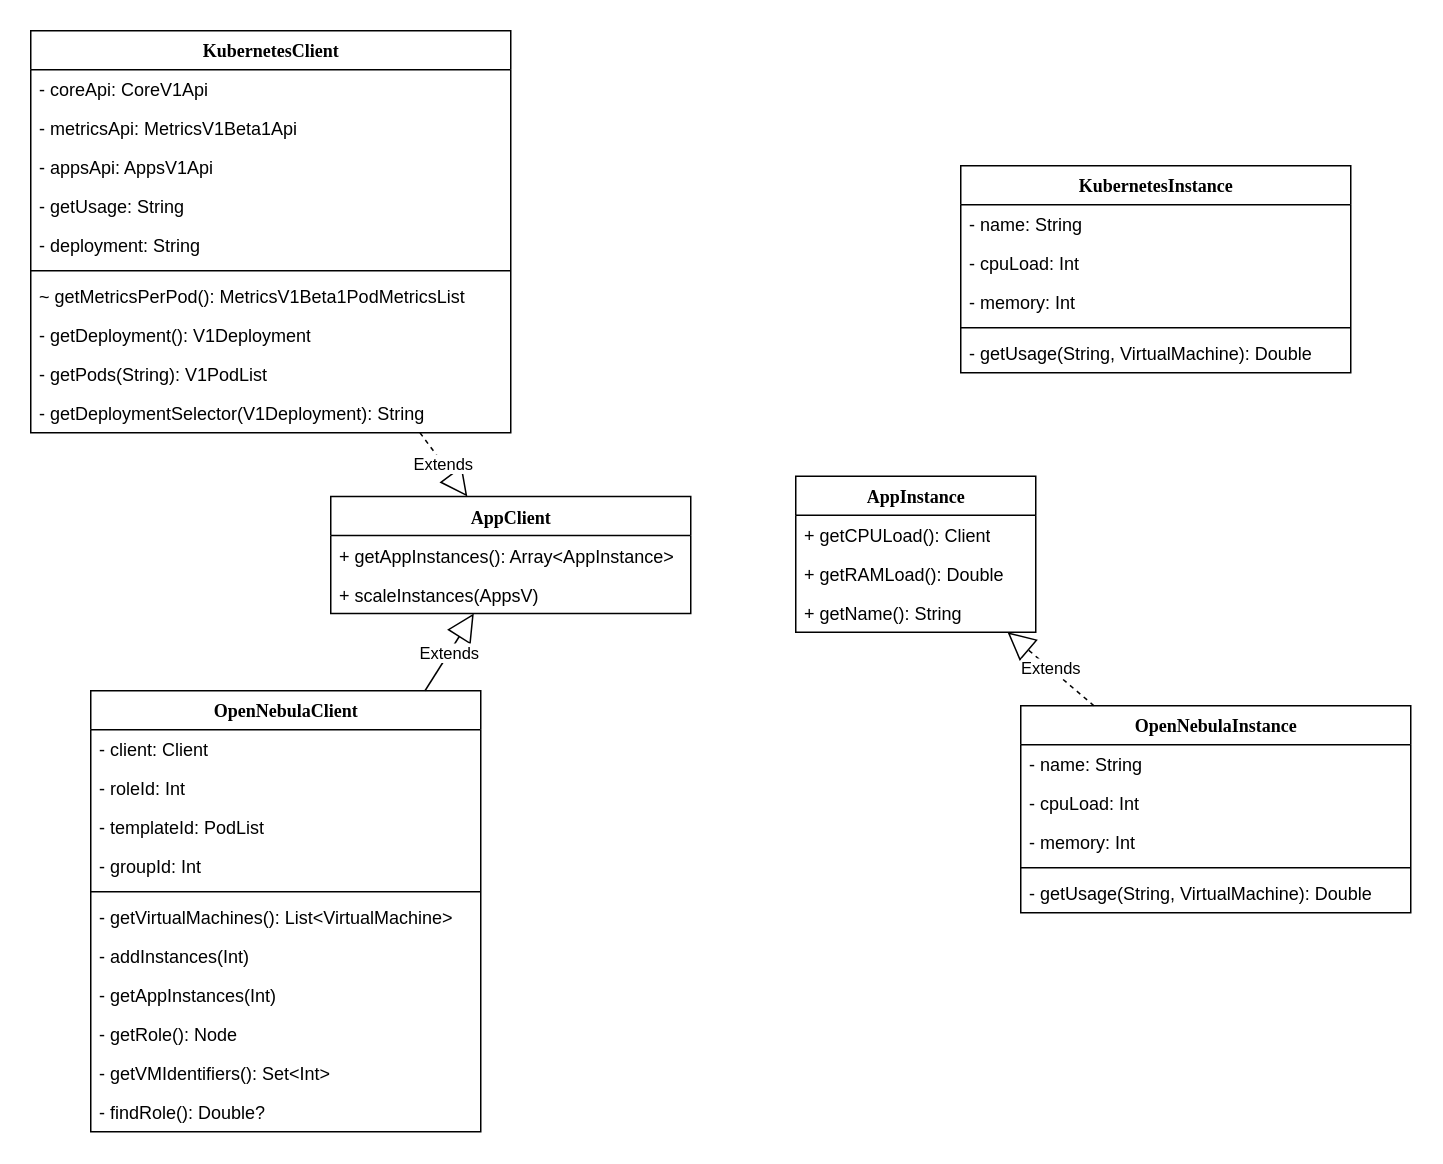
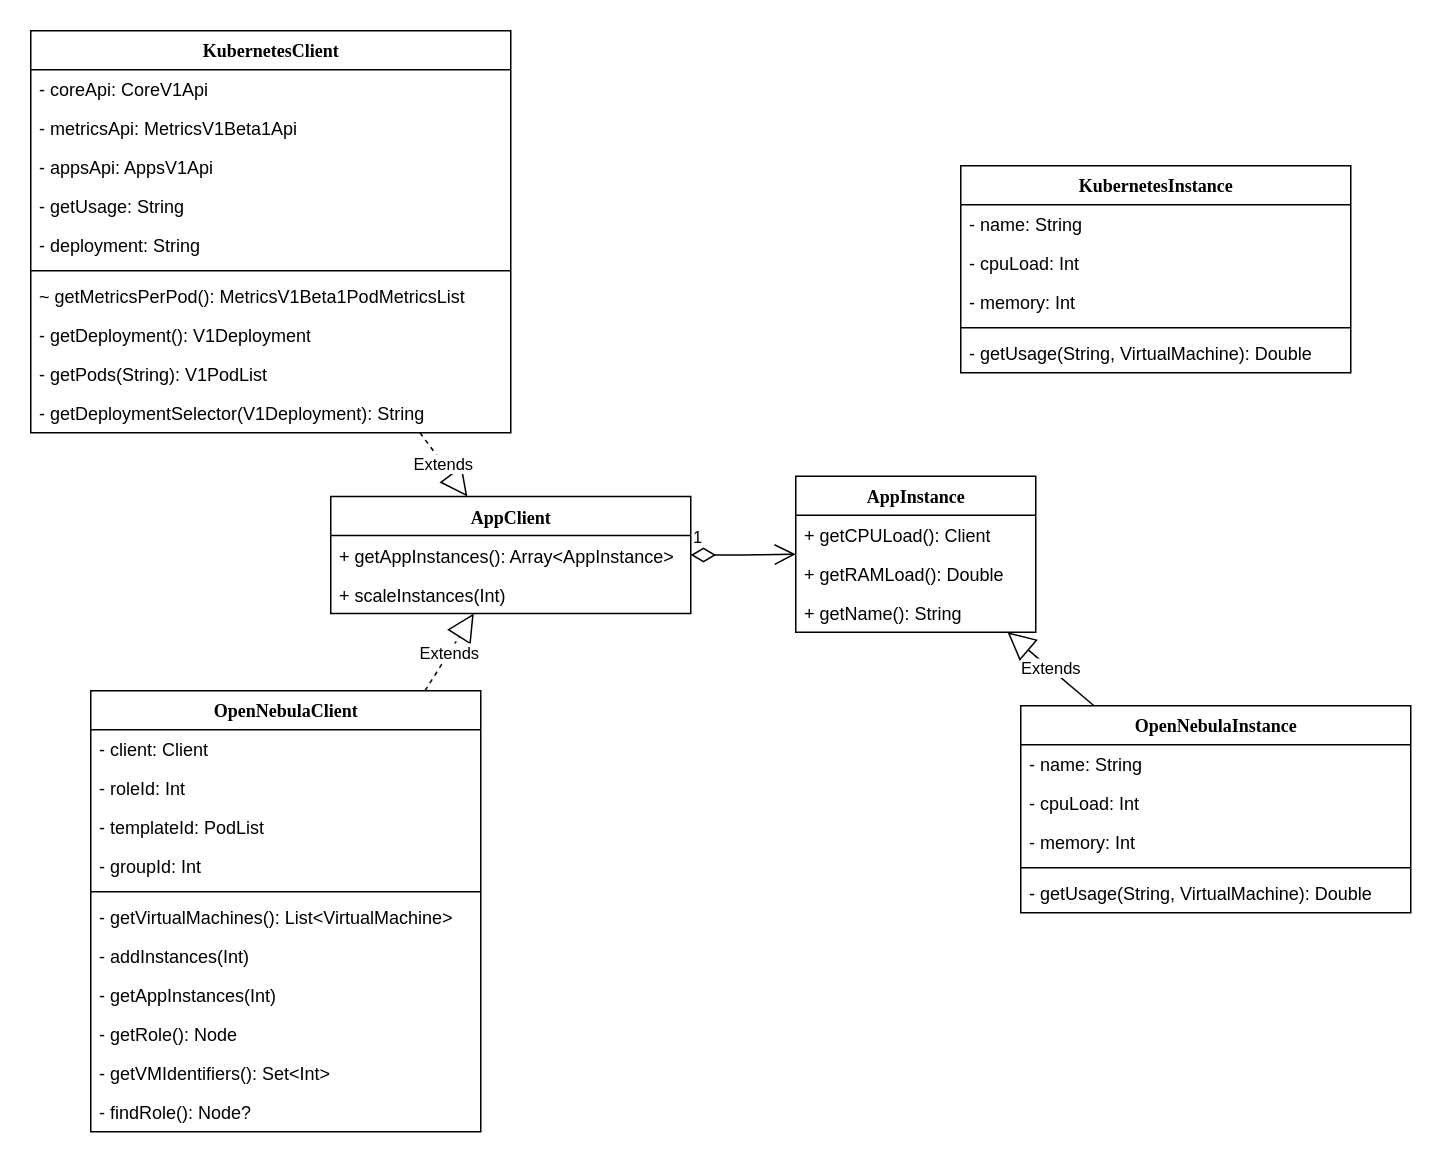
none -> (758, 555)
(451, 597) -> (441, 597)
(435, 675) -> (435, 675)
(1075, 689) -> (1075, 689)
(192, 1114) -> (184, 1114)
